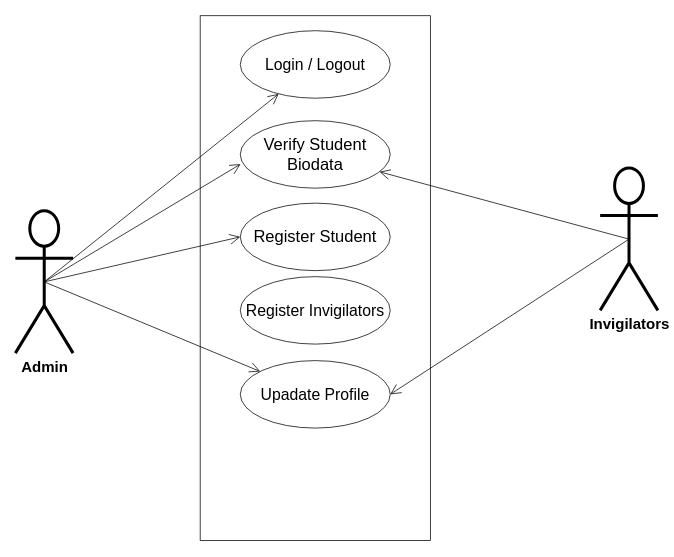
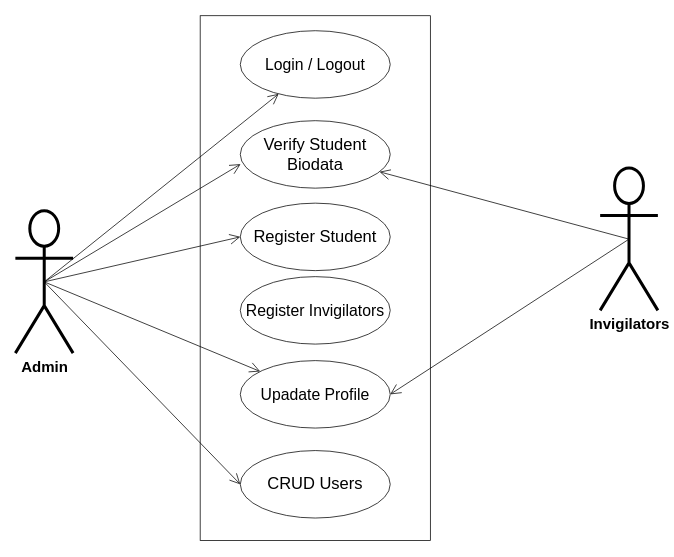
none -> (142, 383)
none -> (315, 484)
